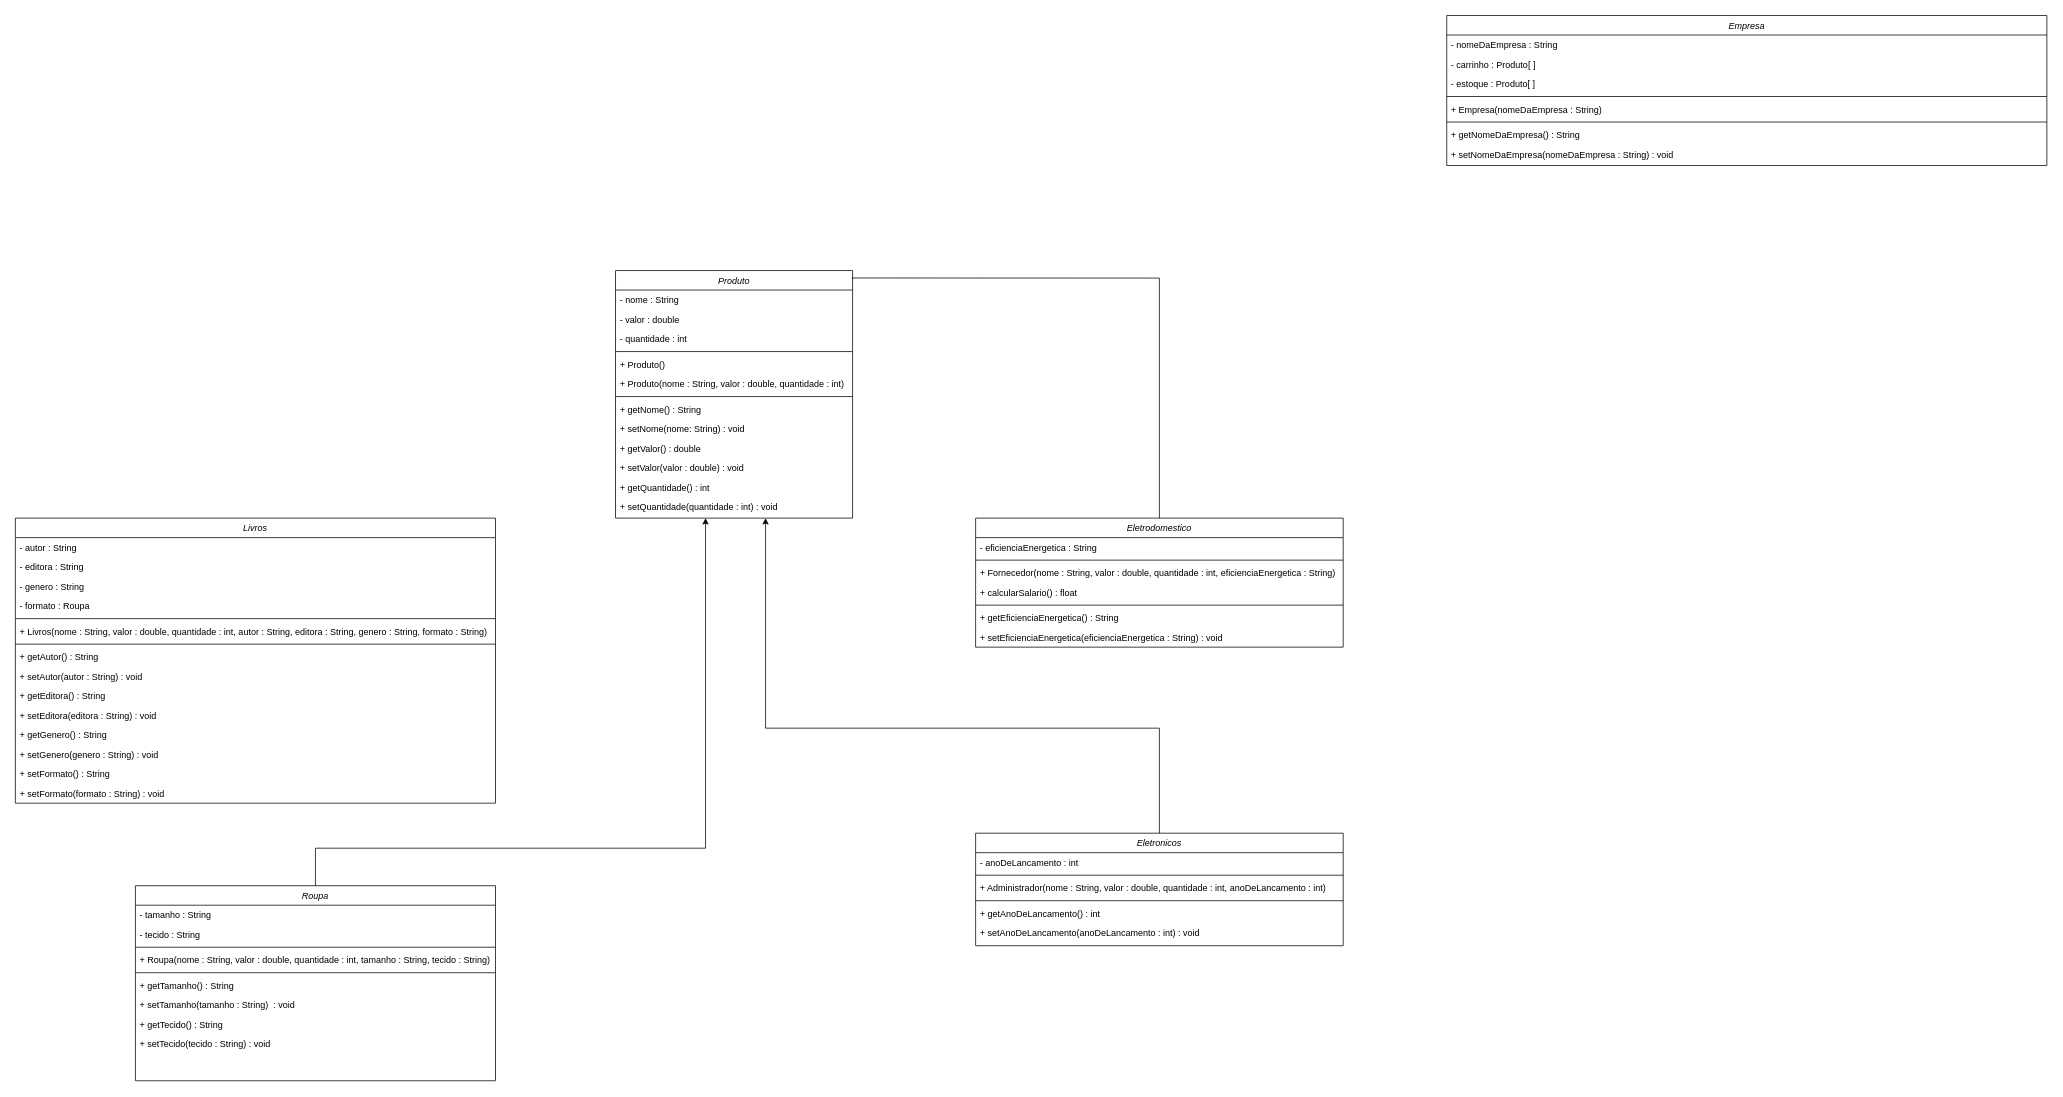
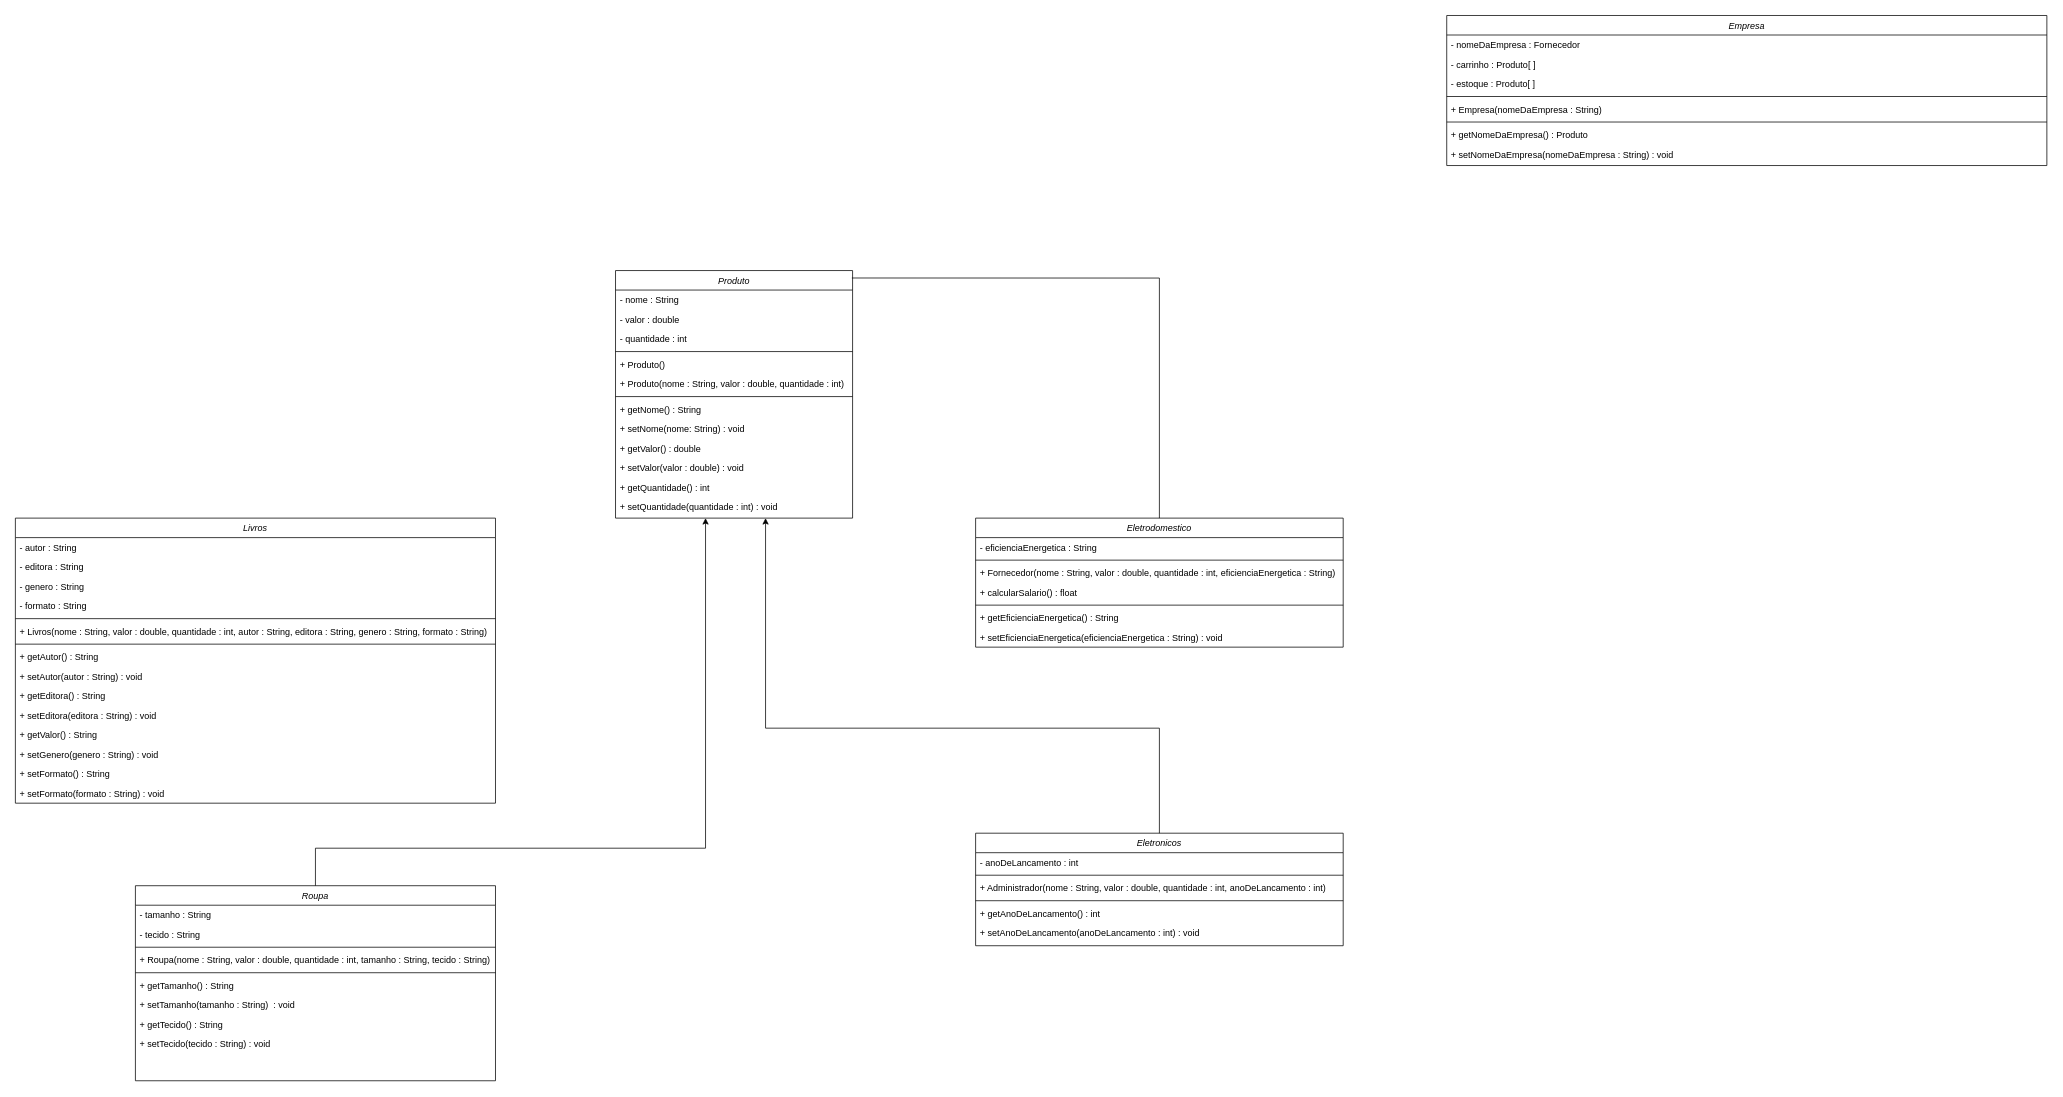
(1505, 45) -> (1516, 45)
(1518, 135) -> (1521, 135)
(58, 606) -> (59, 606)
(69, 735) -> (65, 735)
